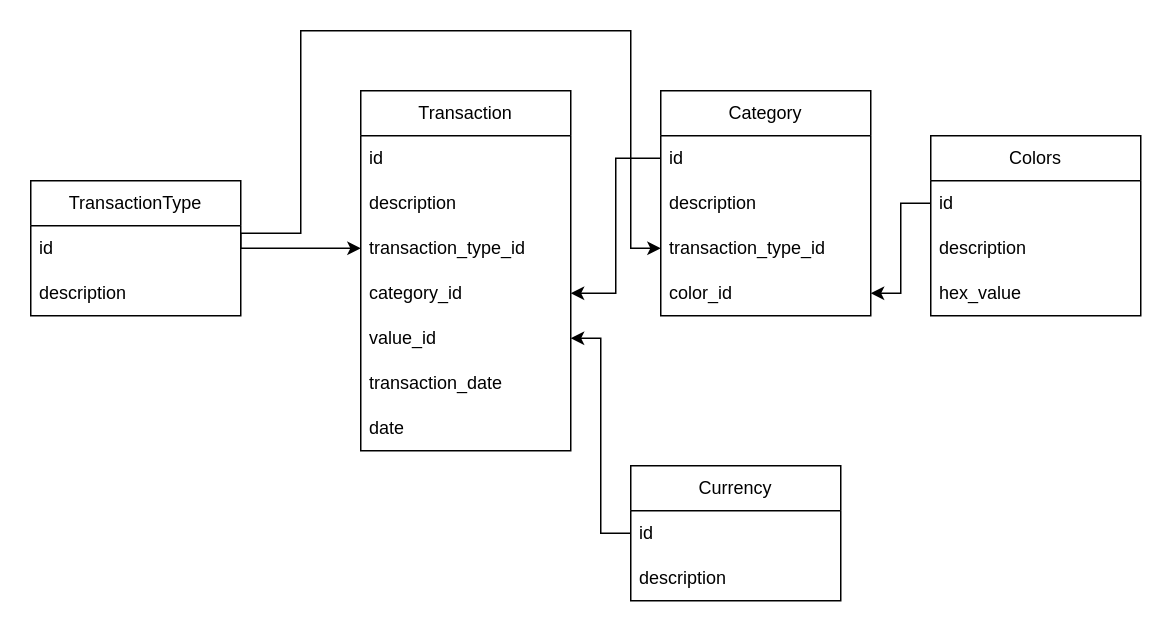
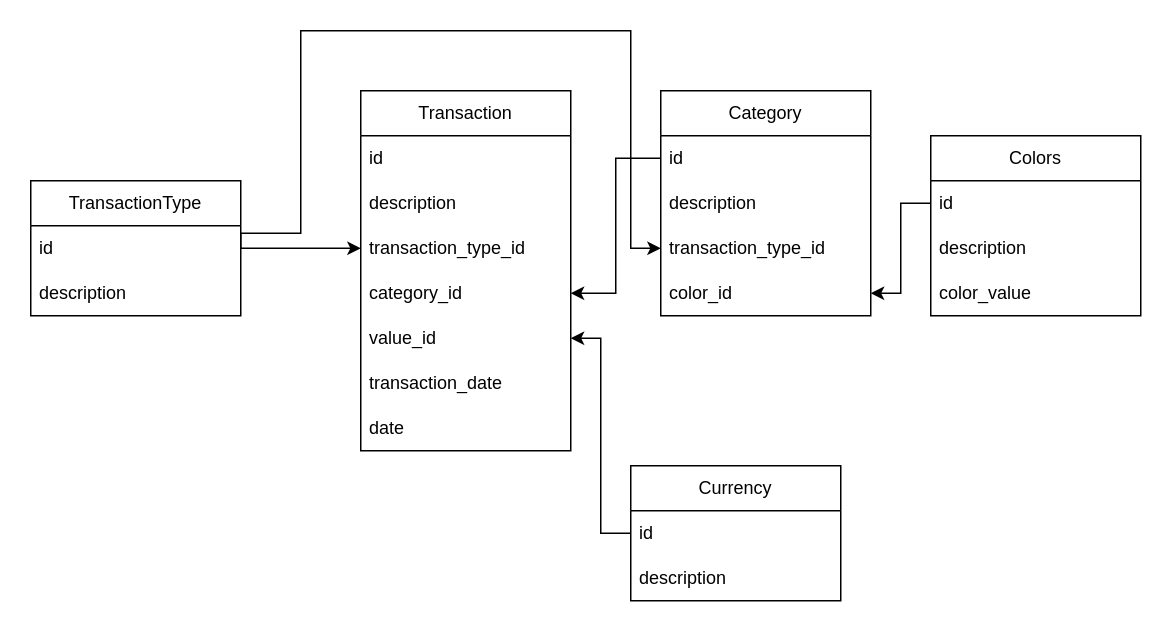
(983, 293) -> (991, 293)
